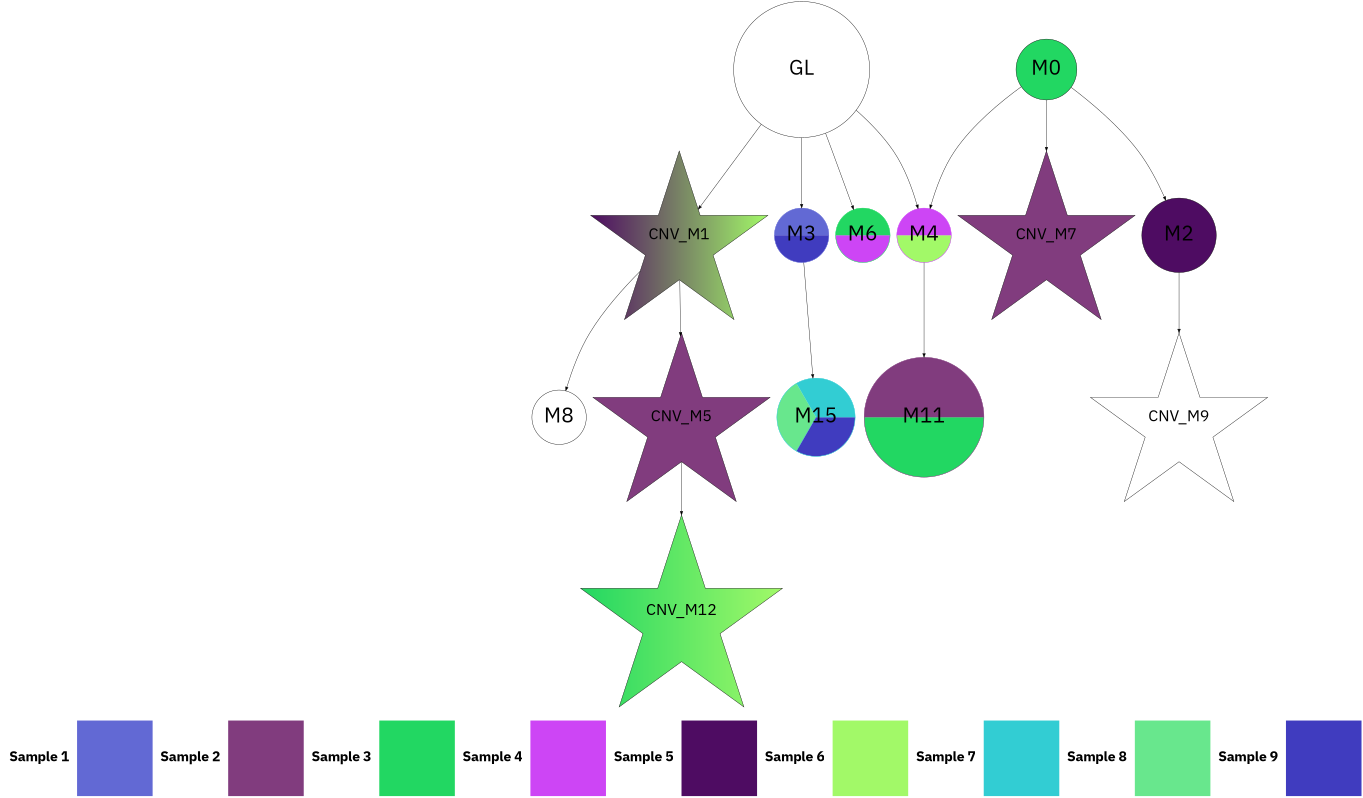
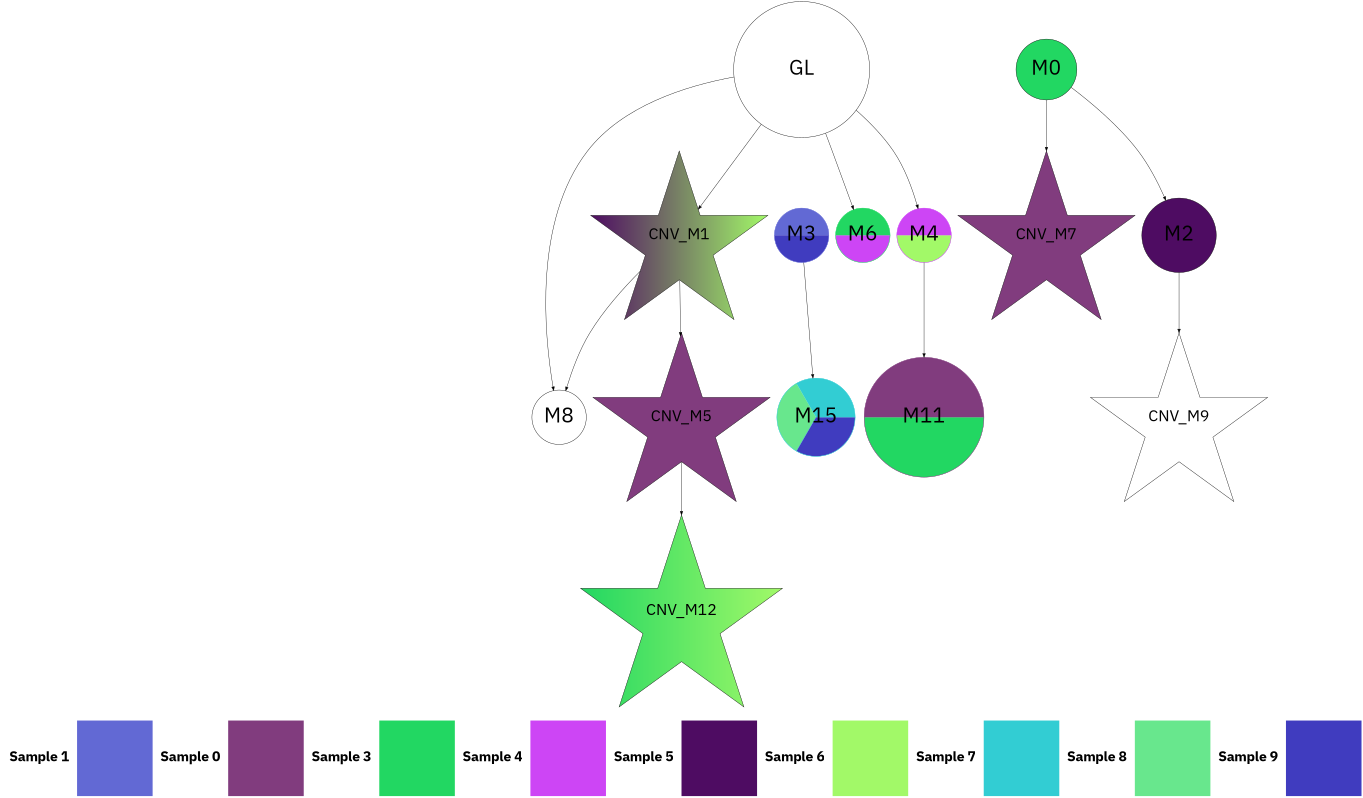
(965, 138) -> none
(802, 171) -> (568, 184)
(190, 757) -> (190, 757)
